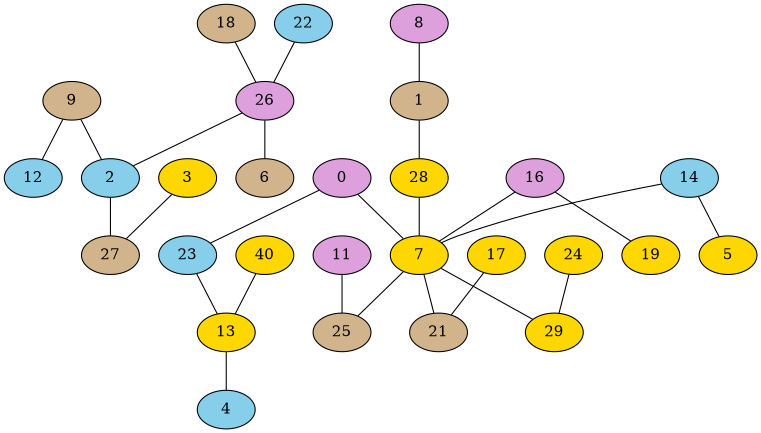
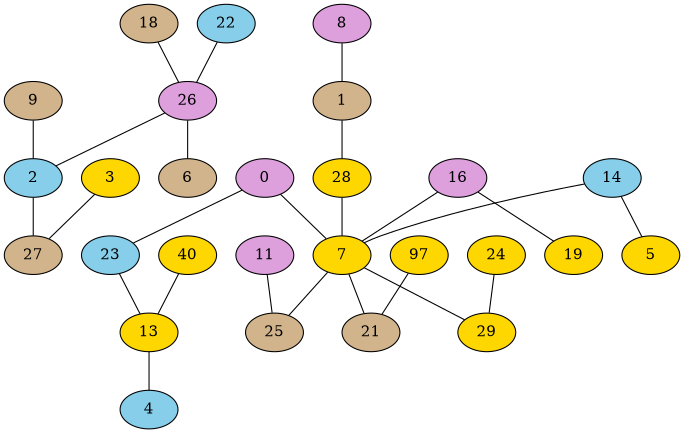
(33, 178) -> none
(496, 255) -> (419, 255)
